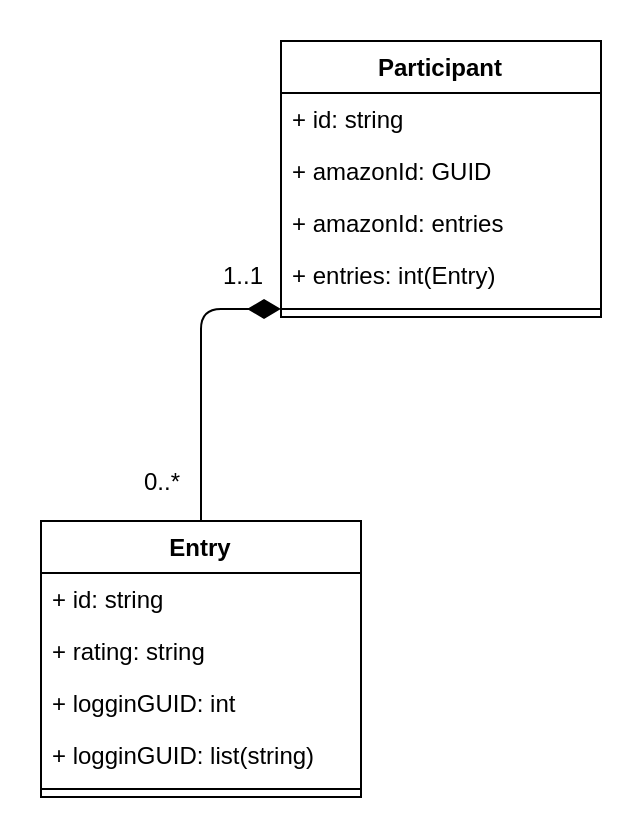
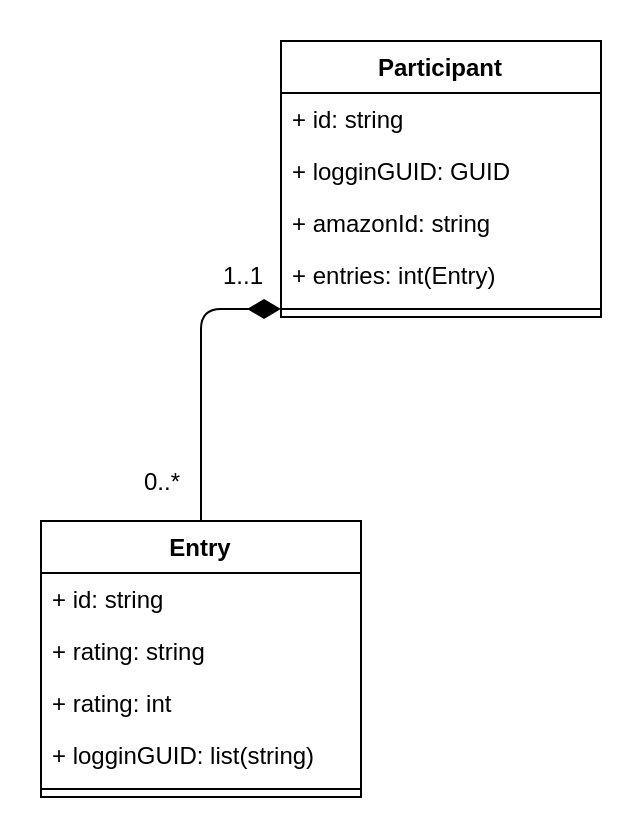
(390, 172) -> (397, 172)
(407, 224) -> (400, 224)
(148, 704) -> (124, 704)
